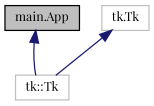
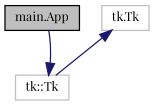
(34, 59) -> (50, 47)
